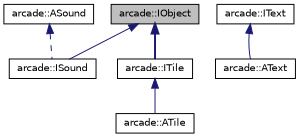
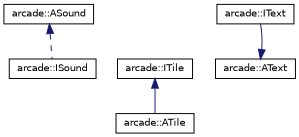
(155, 14) -> none
(249, 46) -> (262, 37)
